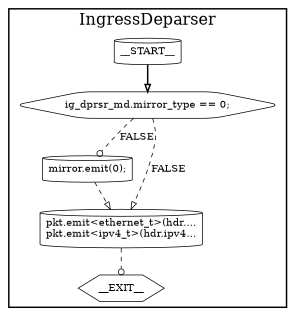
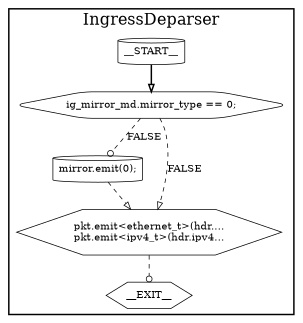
(148, 105) -> (151, 105)
(121, 229) -> (149, 232)
